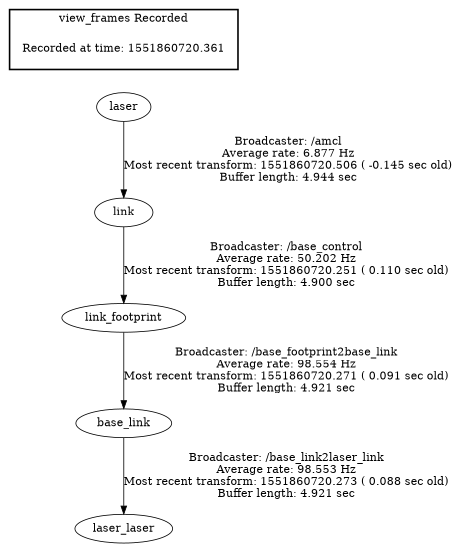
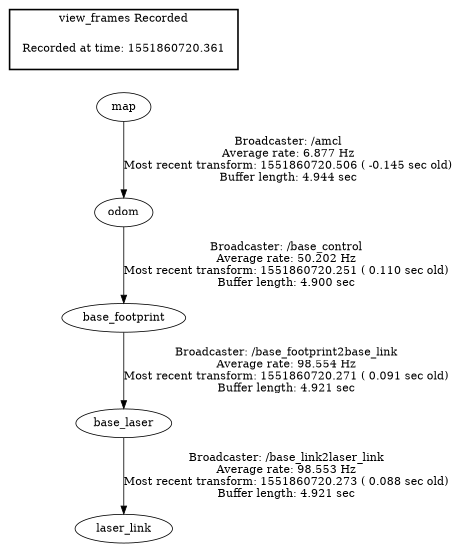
(124, 107) -> (124, 107)
(124, 212) -> (124, 212)
(124, 318) -> (124, 318)
(124, 423) -> (124, 423)
(124, 529) -> (124, 529)
